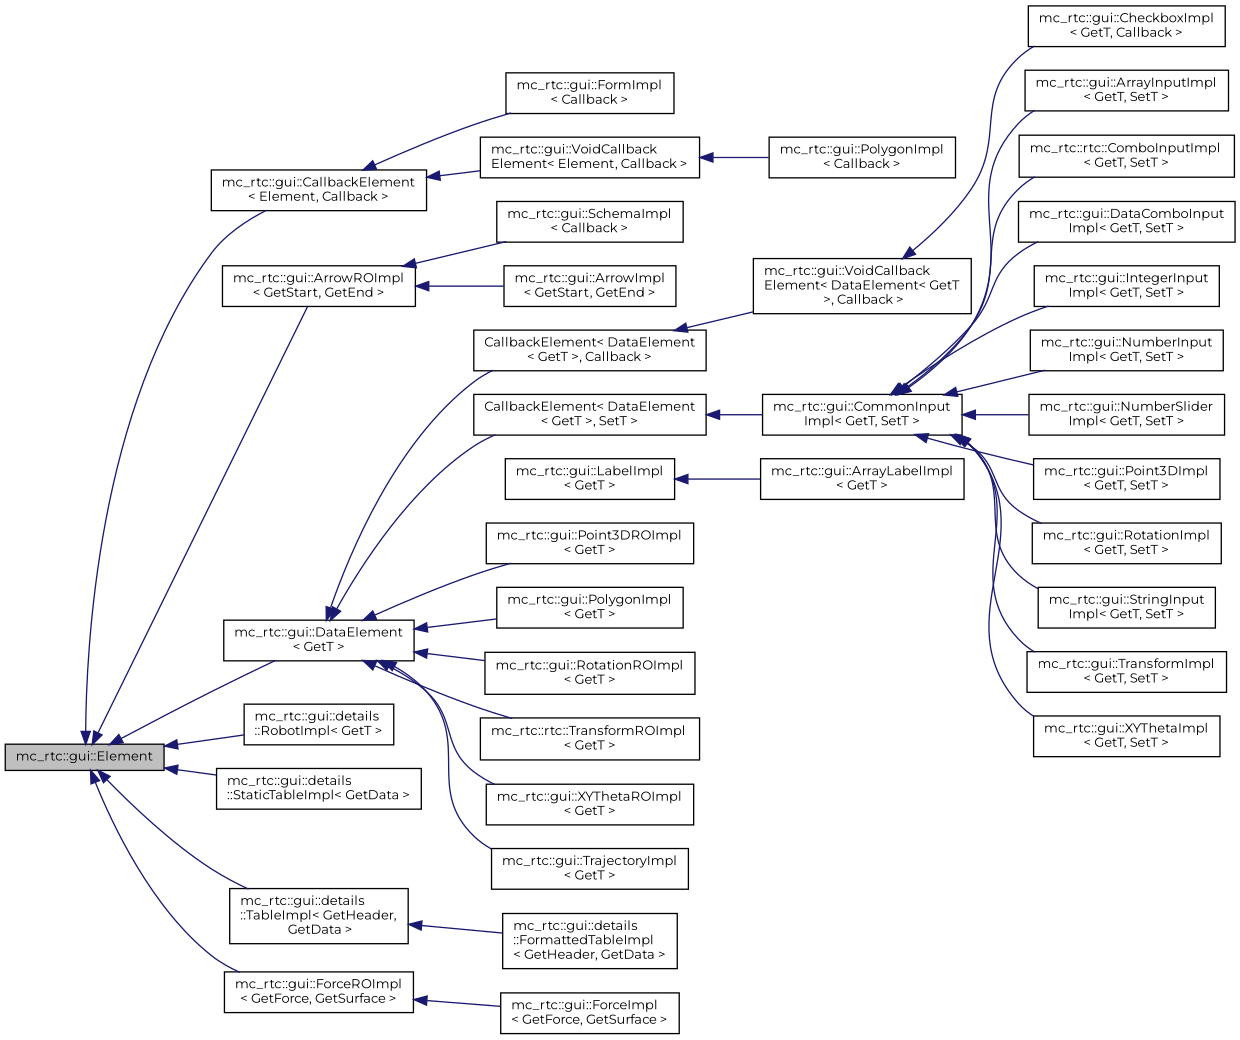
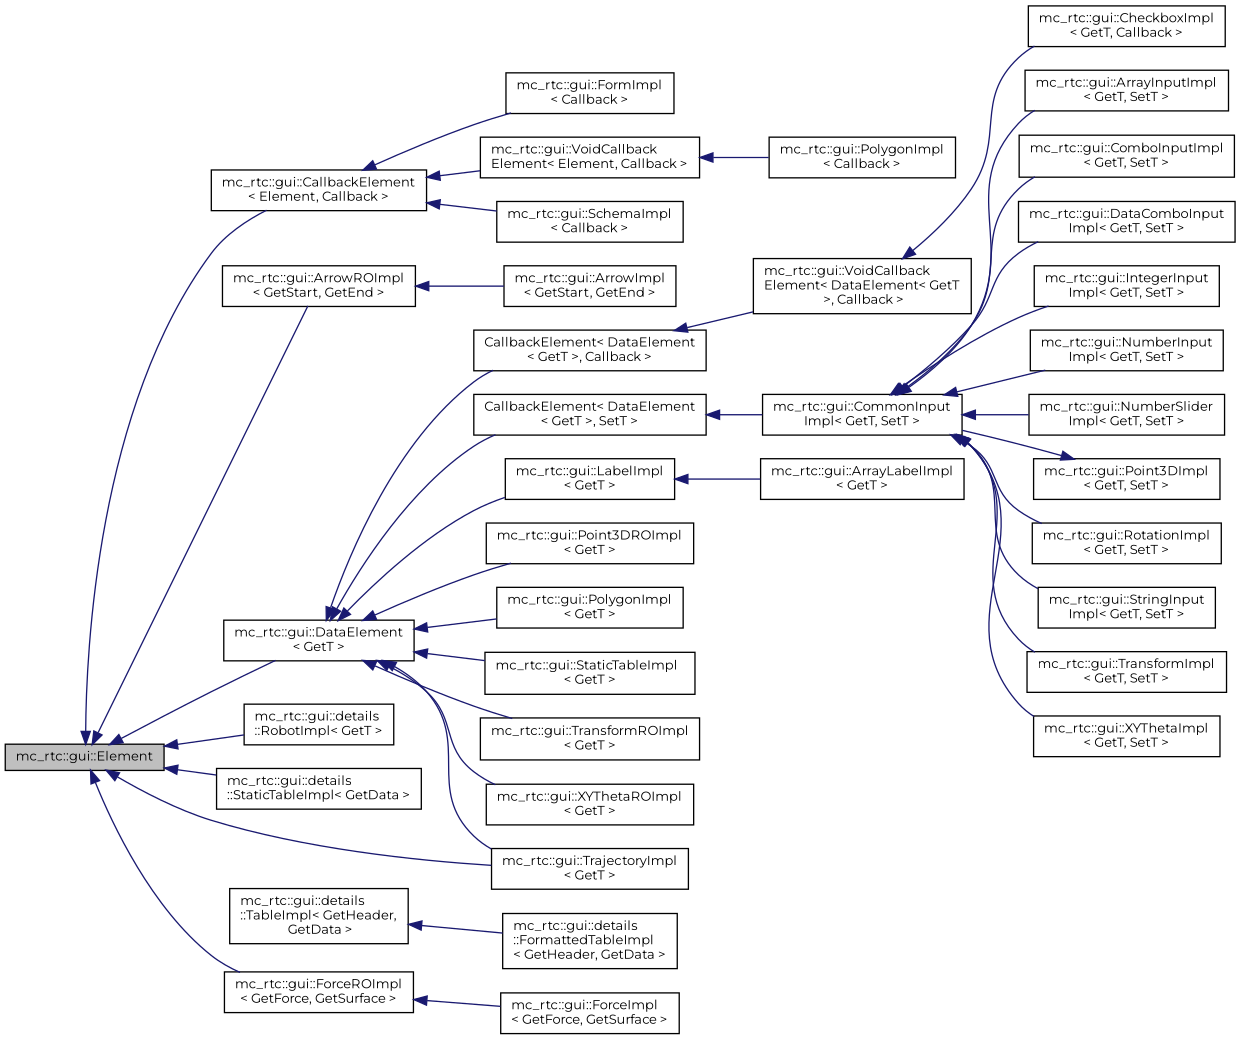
(1127, 156) -> (1127, 156)
(461, 252) -> (468, 208)
(993, 455) -> (1012, 442)
none -> (420, 546)
(590, 673) -> (590, 673)
(590, 739) -> (590, 739)
(173, 841) -> (299, 842)
